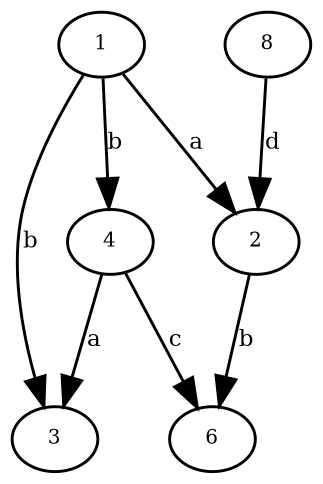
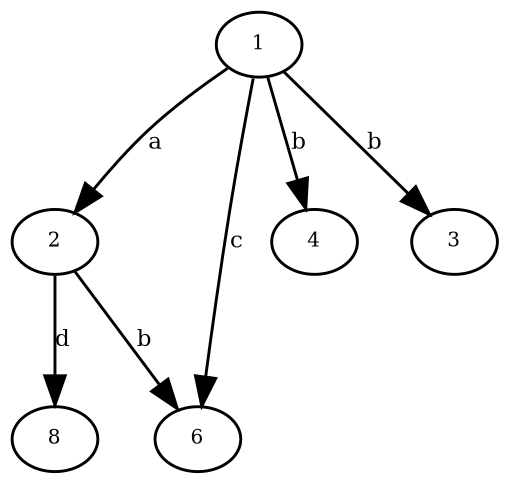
(263, 128) -> (55, 326)
(87, 326) -> none
(154, 328) -> (227, 227)
